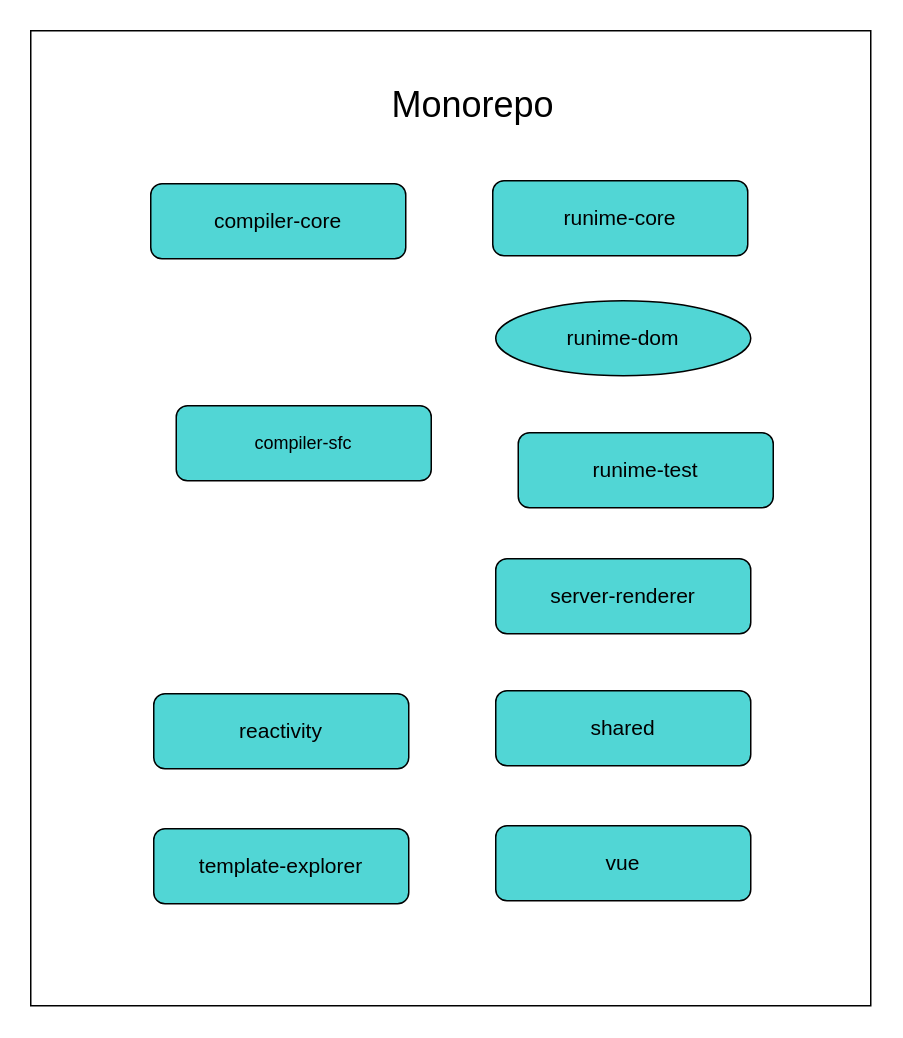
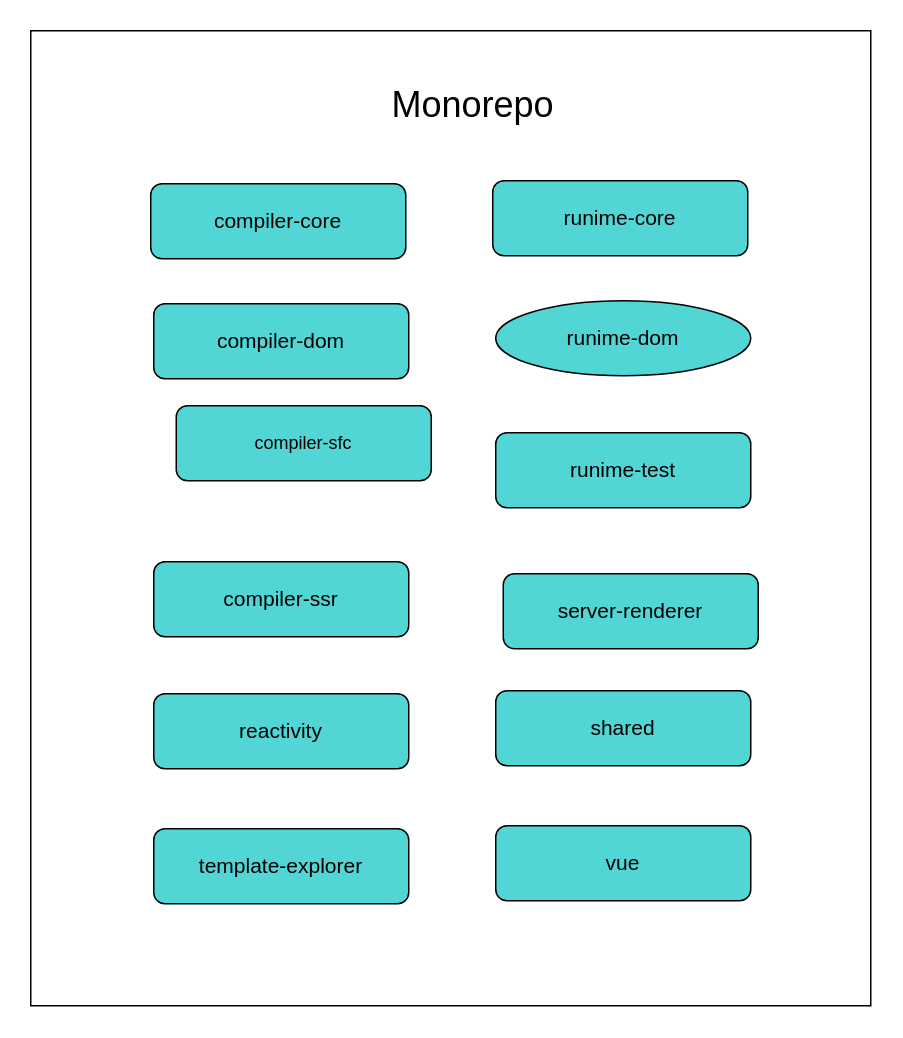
none -> (281, 341)
(646, 470) -> (623, 470)
(623, 596) -> (631, 611)
none -> (281, 599)
